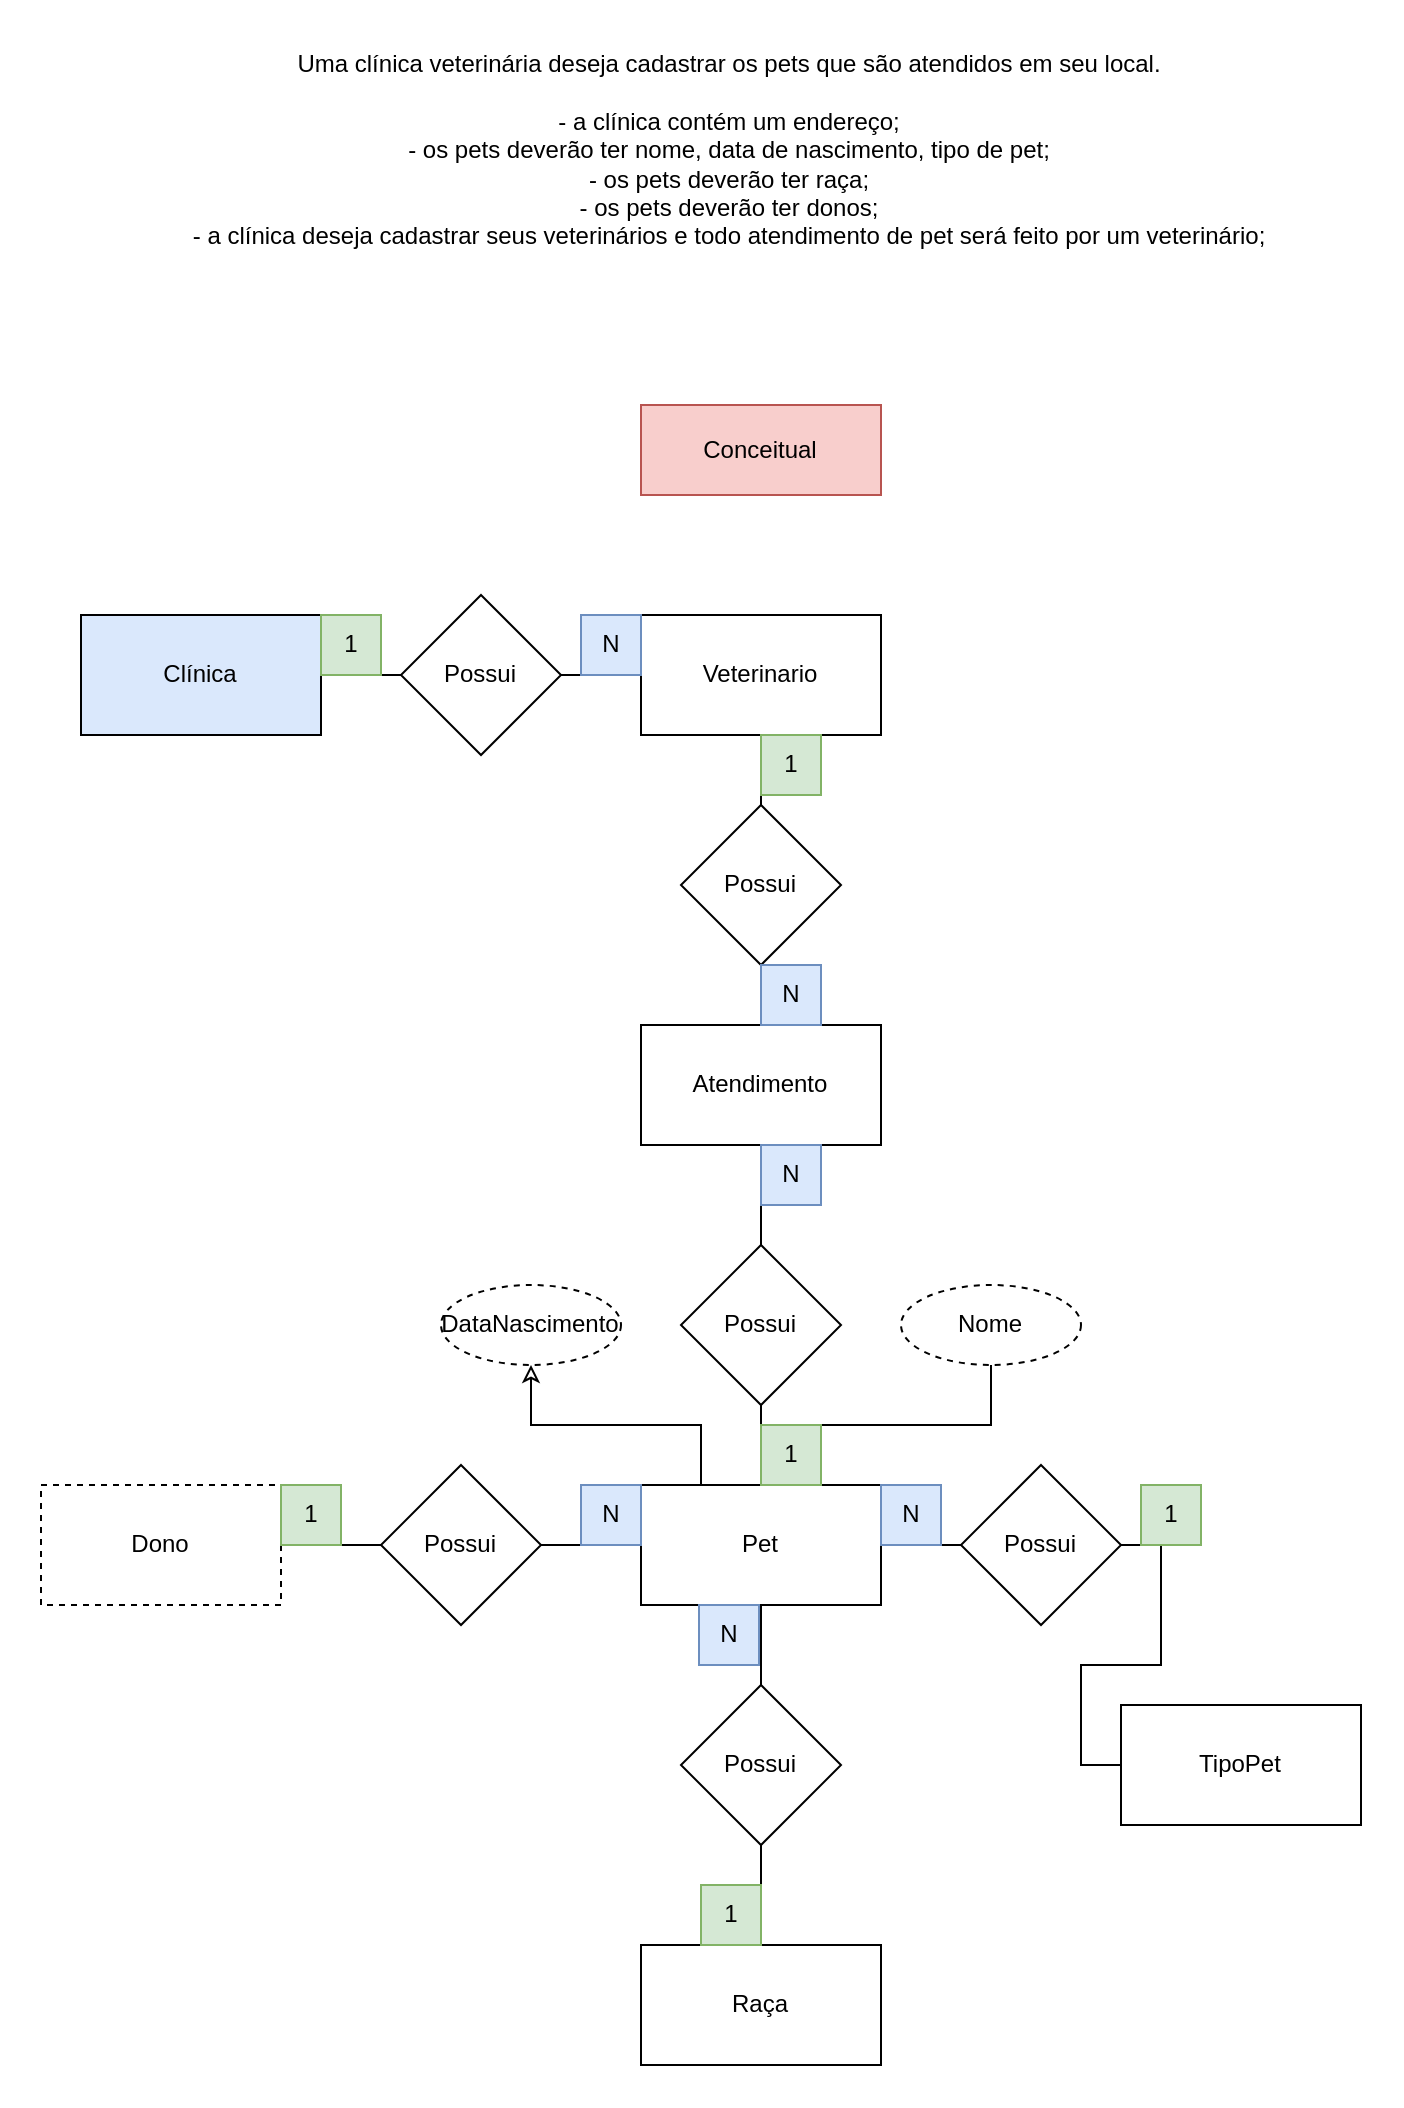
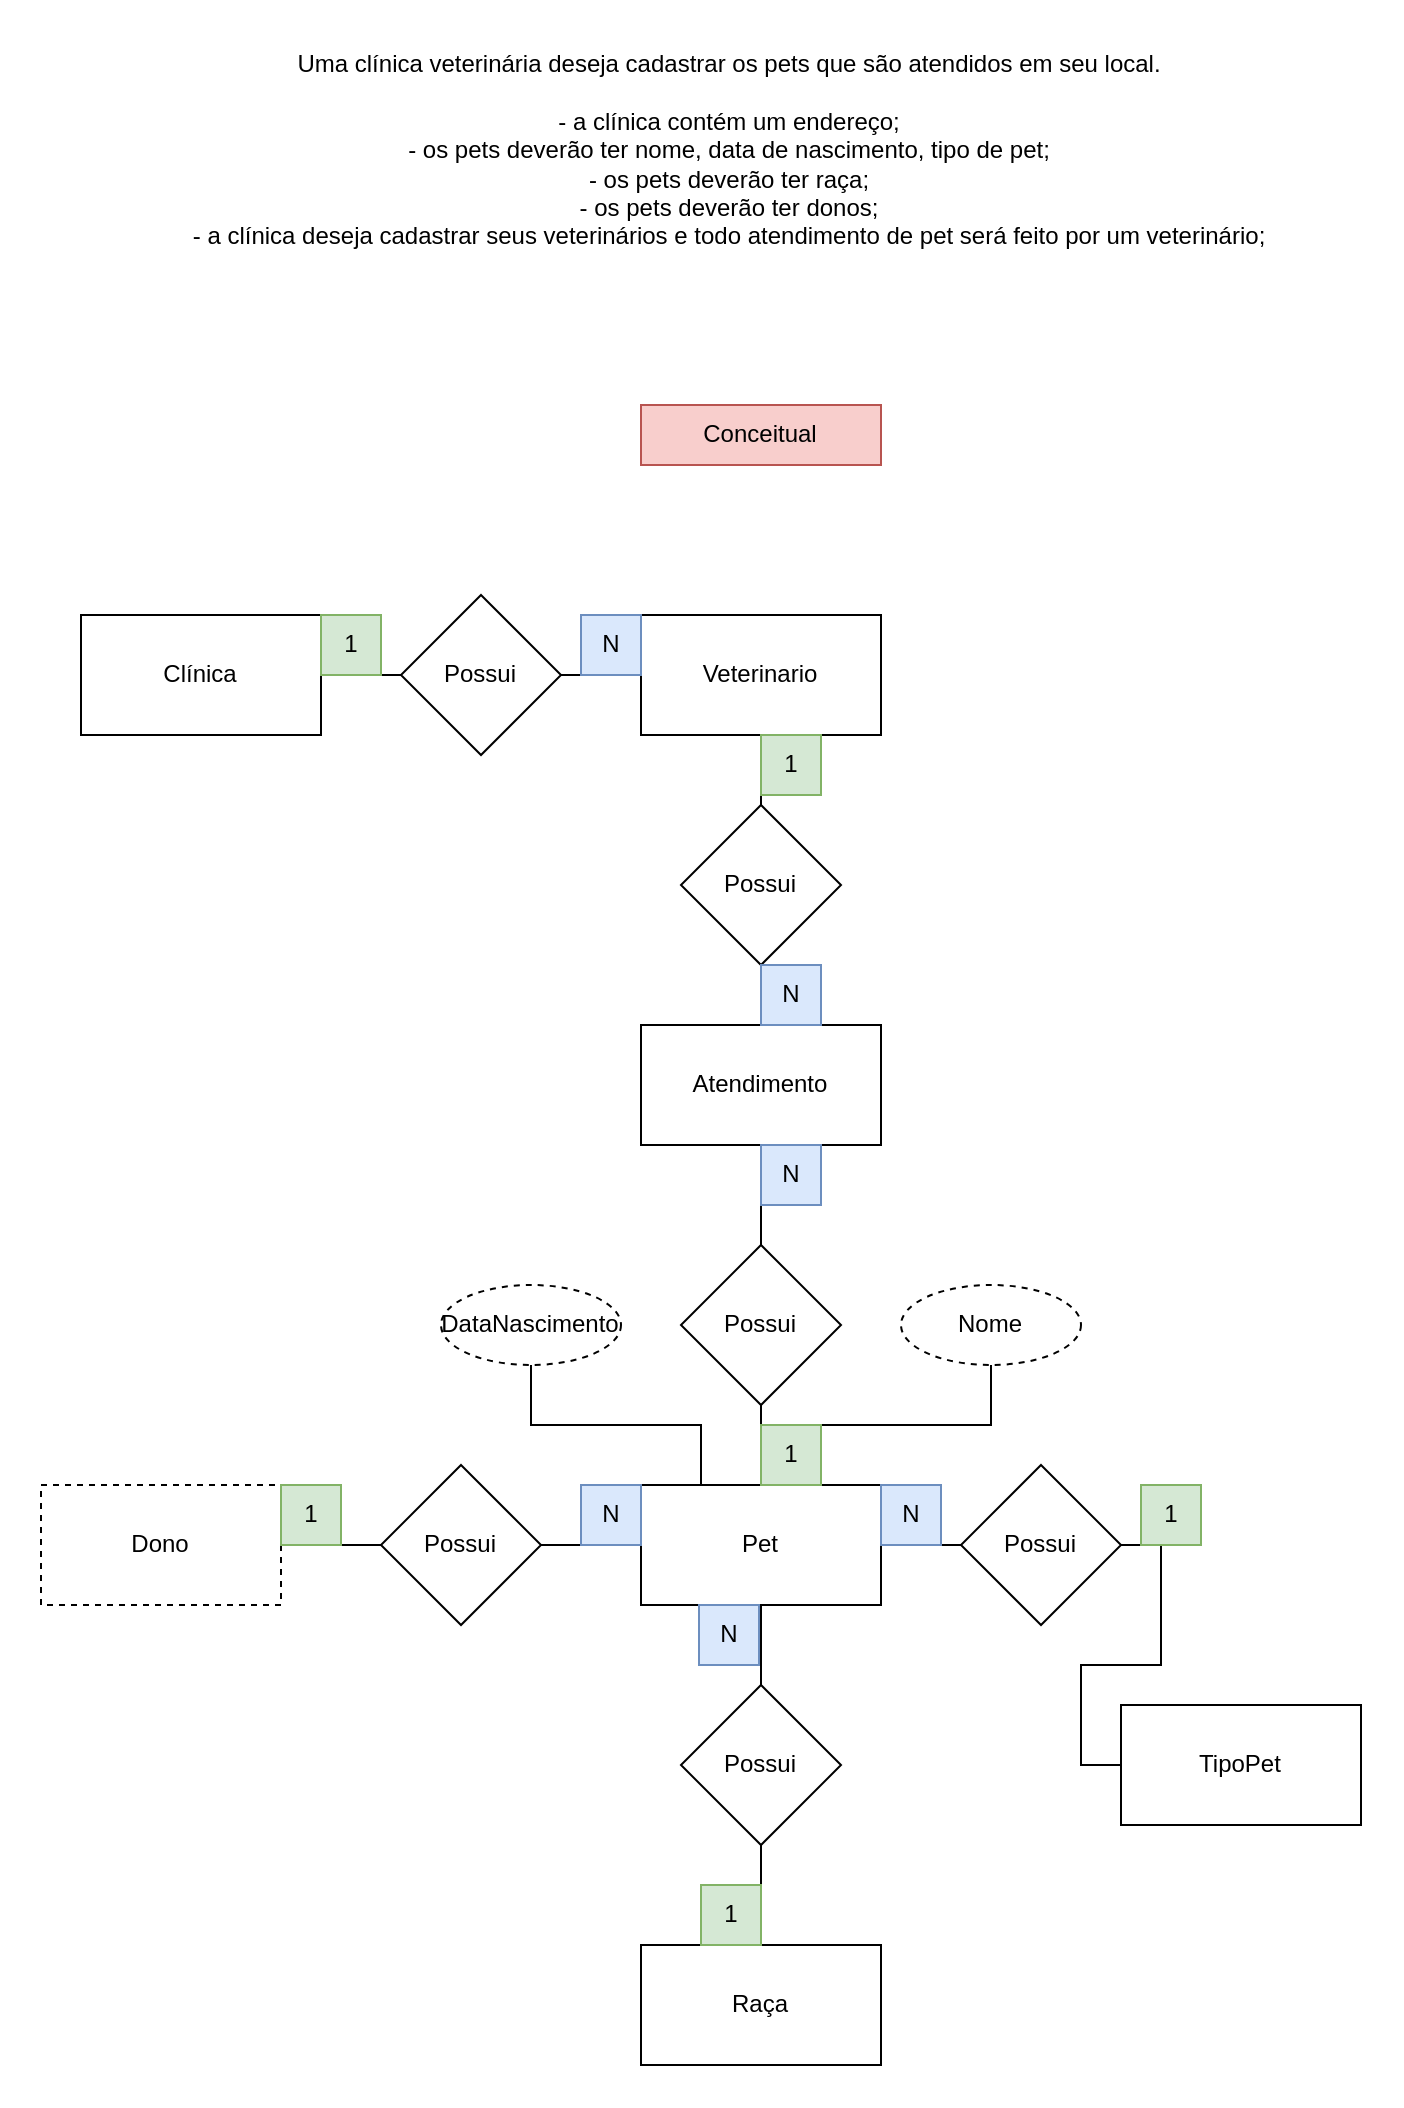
(761, 450) -> (761, 435)
(201, 675) -> (201, 675)
(531, 1380) -> (531, 1373)
